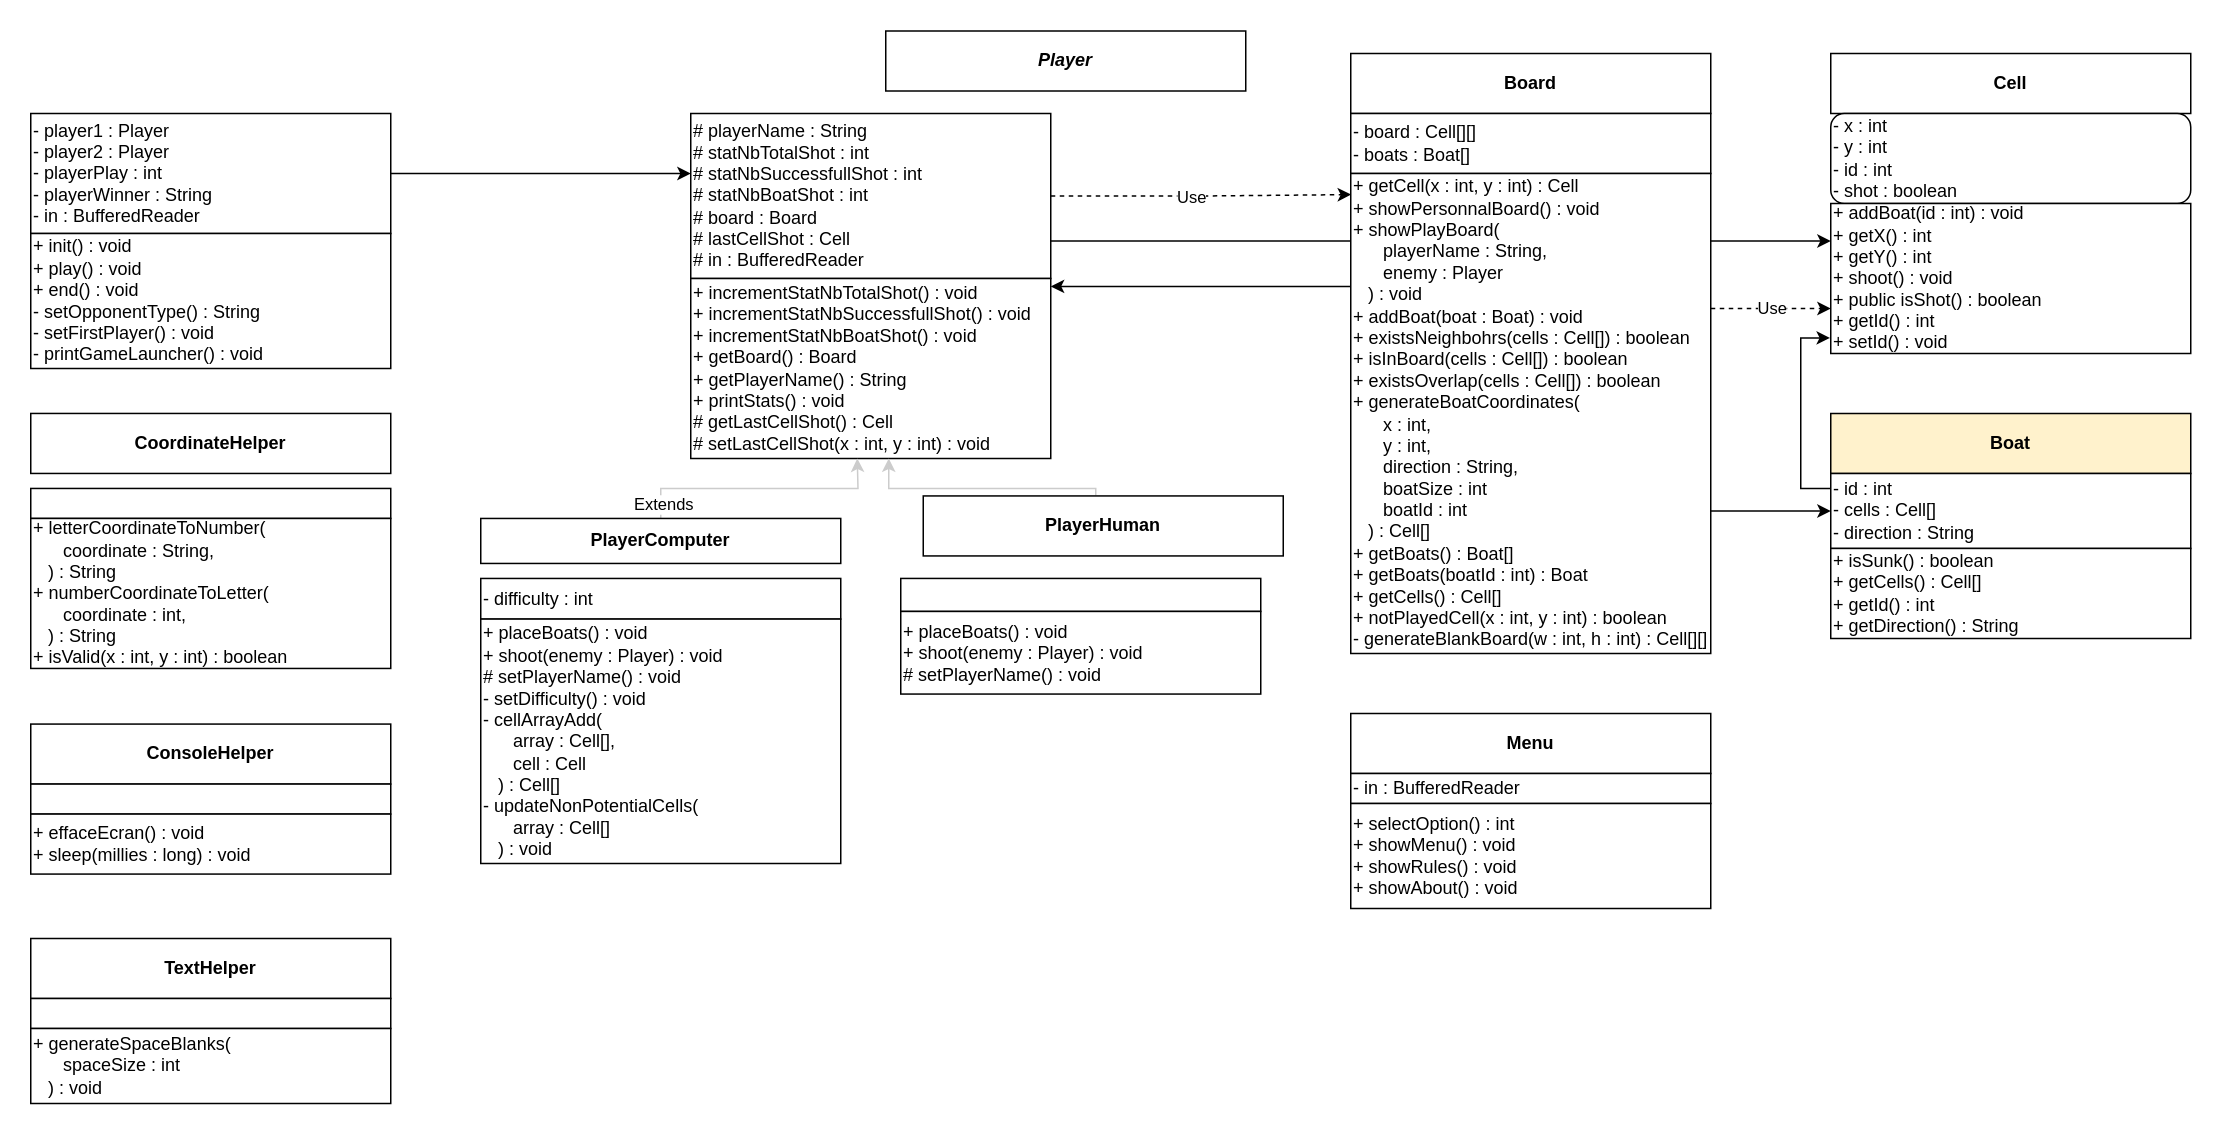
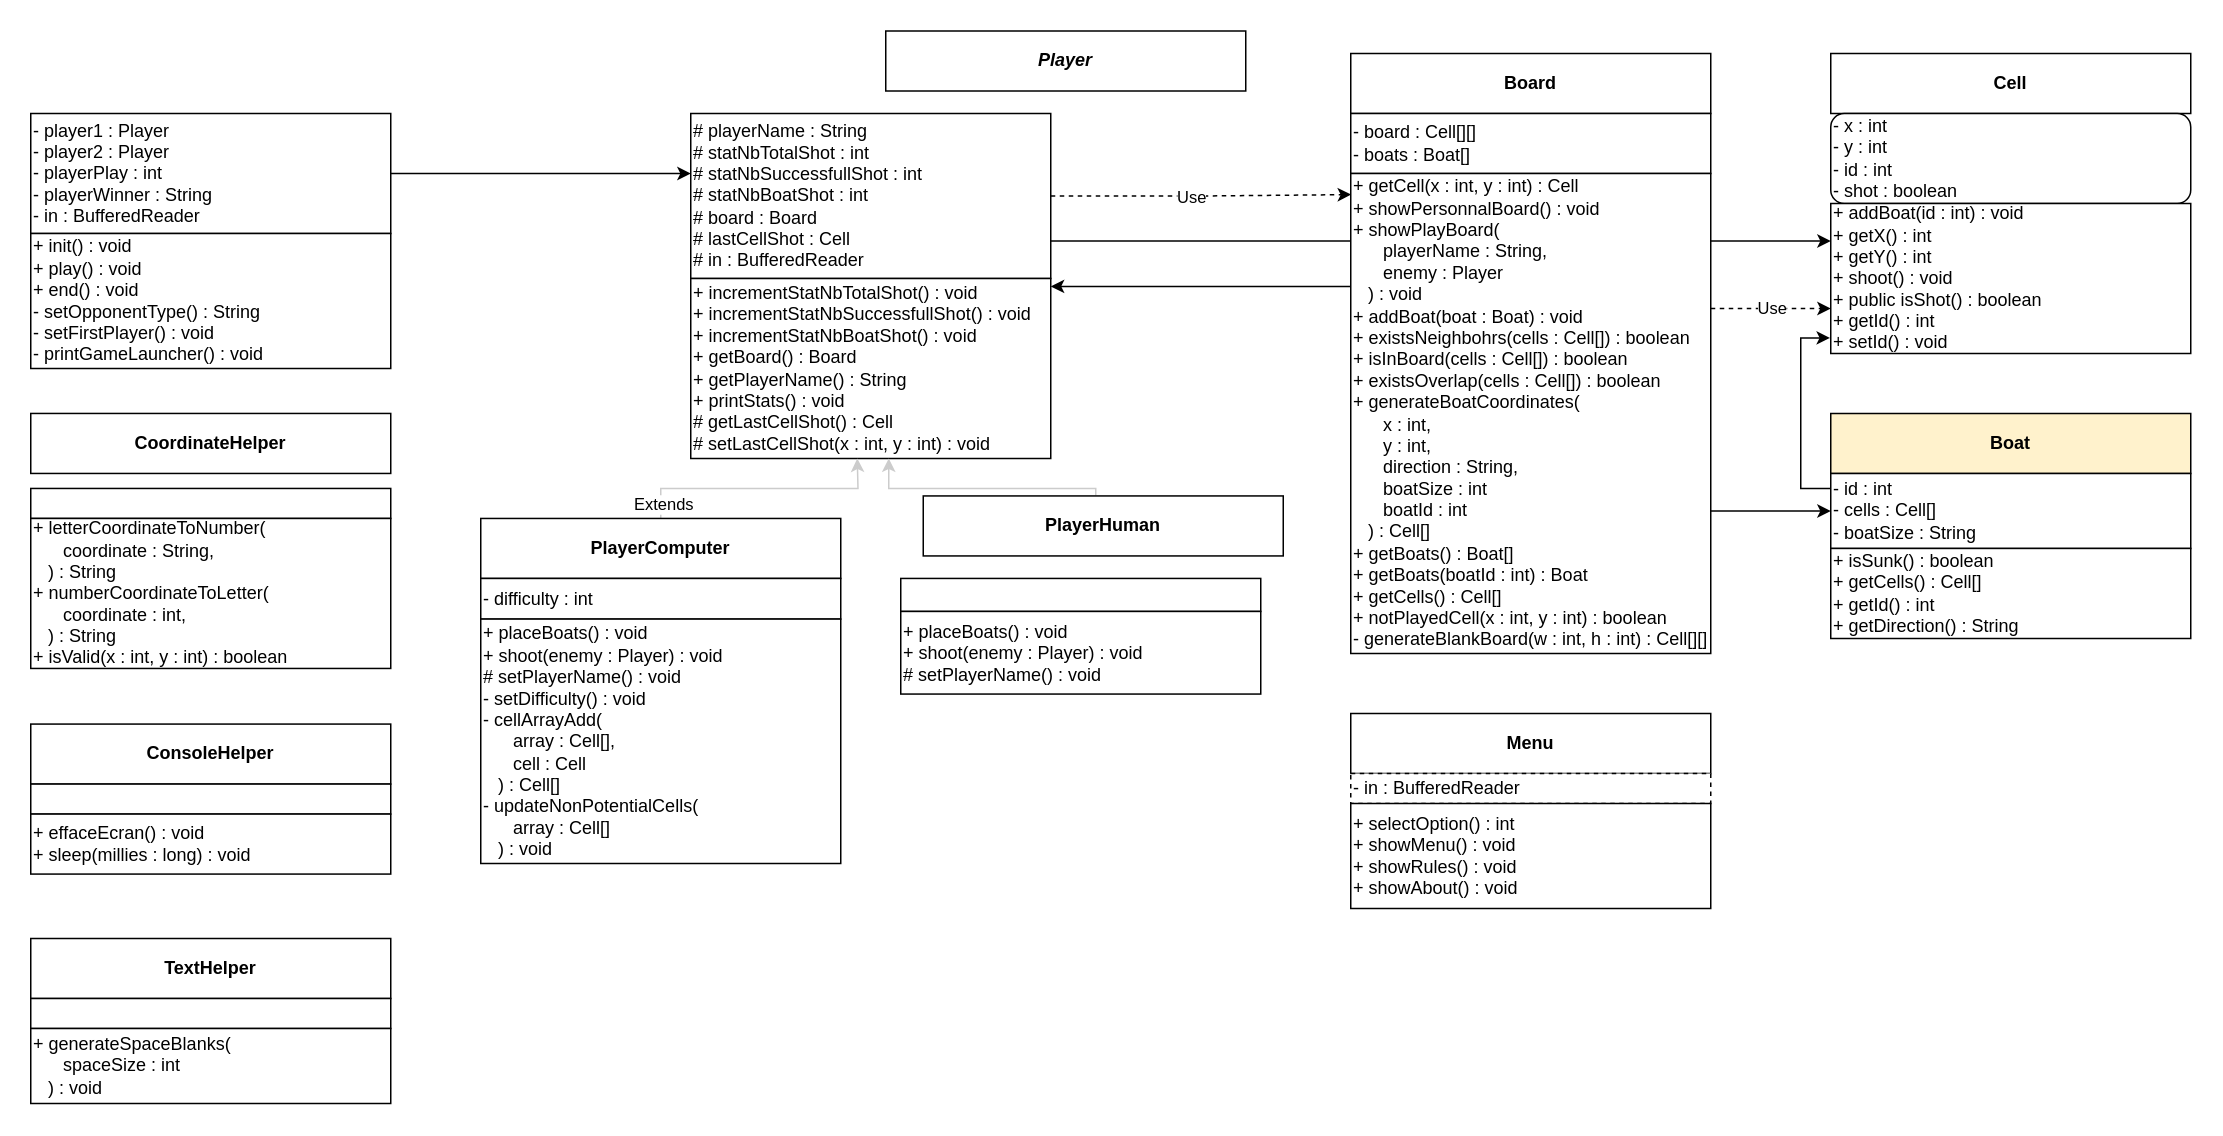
(1918, 511) -> (1915, 511)
(661, 541) -> (661, 548)
(1531, 788) -> (1531, 788)
